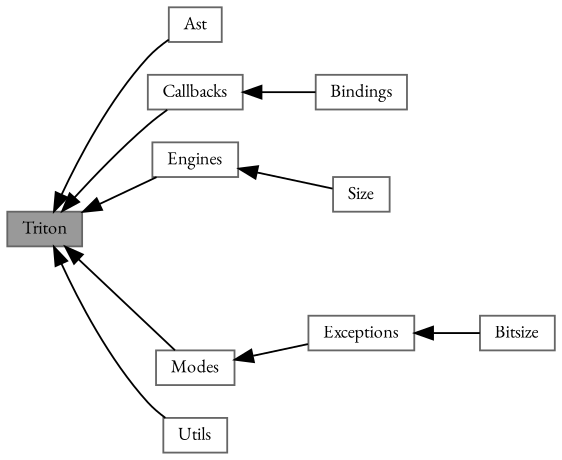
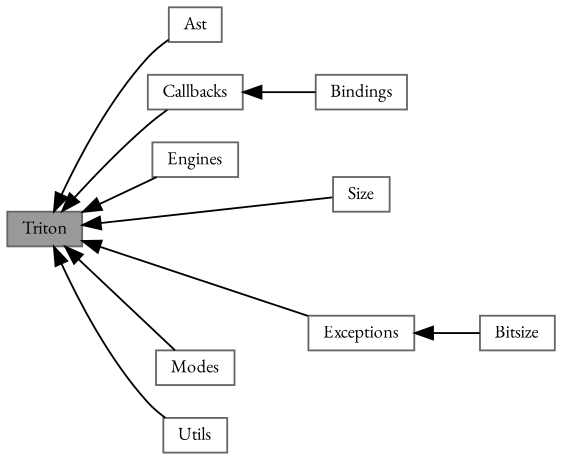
(295, 181) -> (217, 210)
(281, 350) -> (204, 281)
